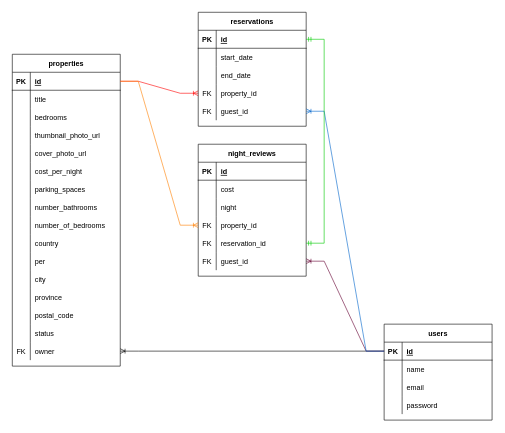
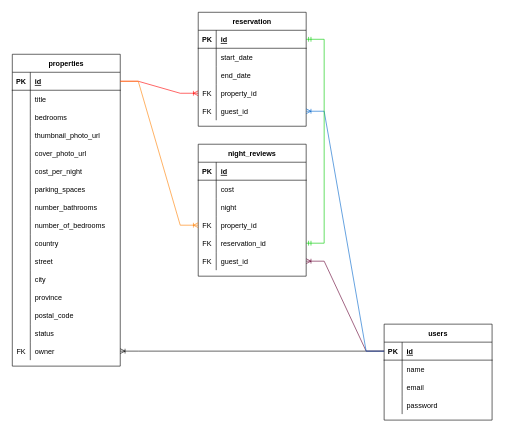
(252, 22) -> (252, 22)
(41, 262) -> (47, 262)
